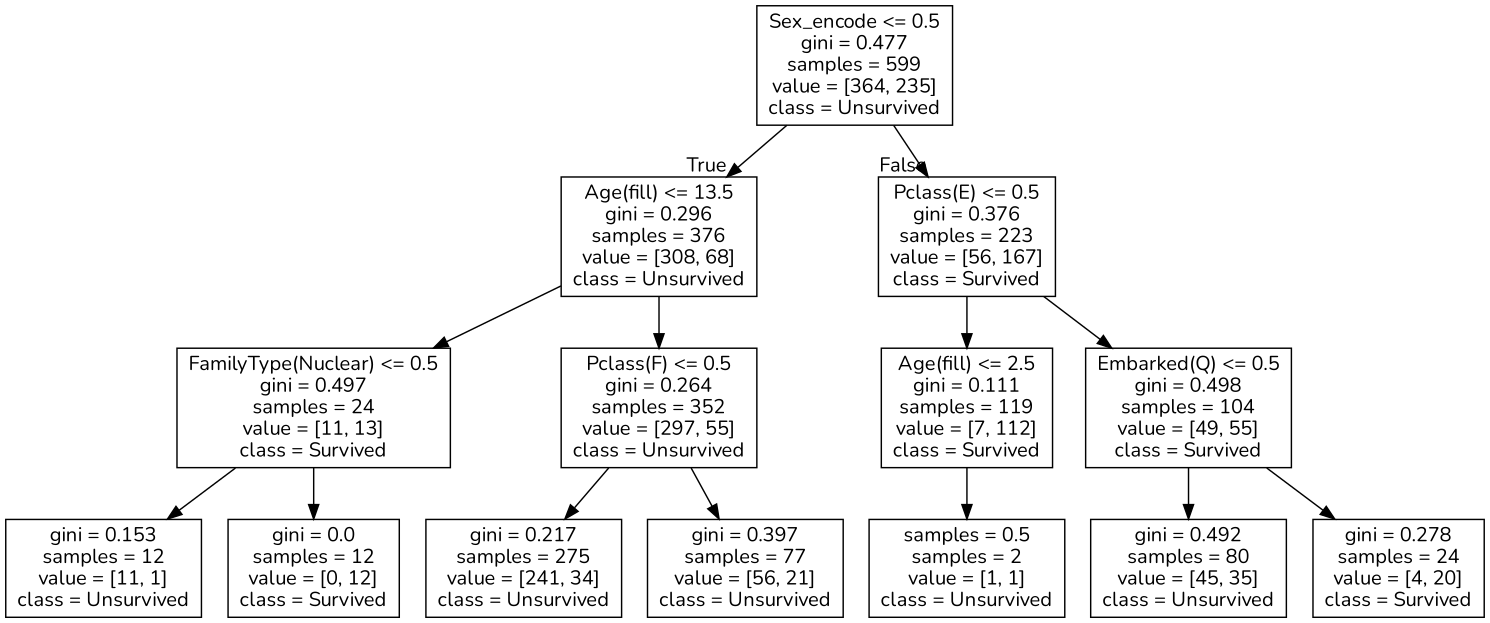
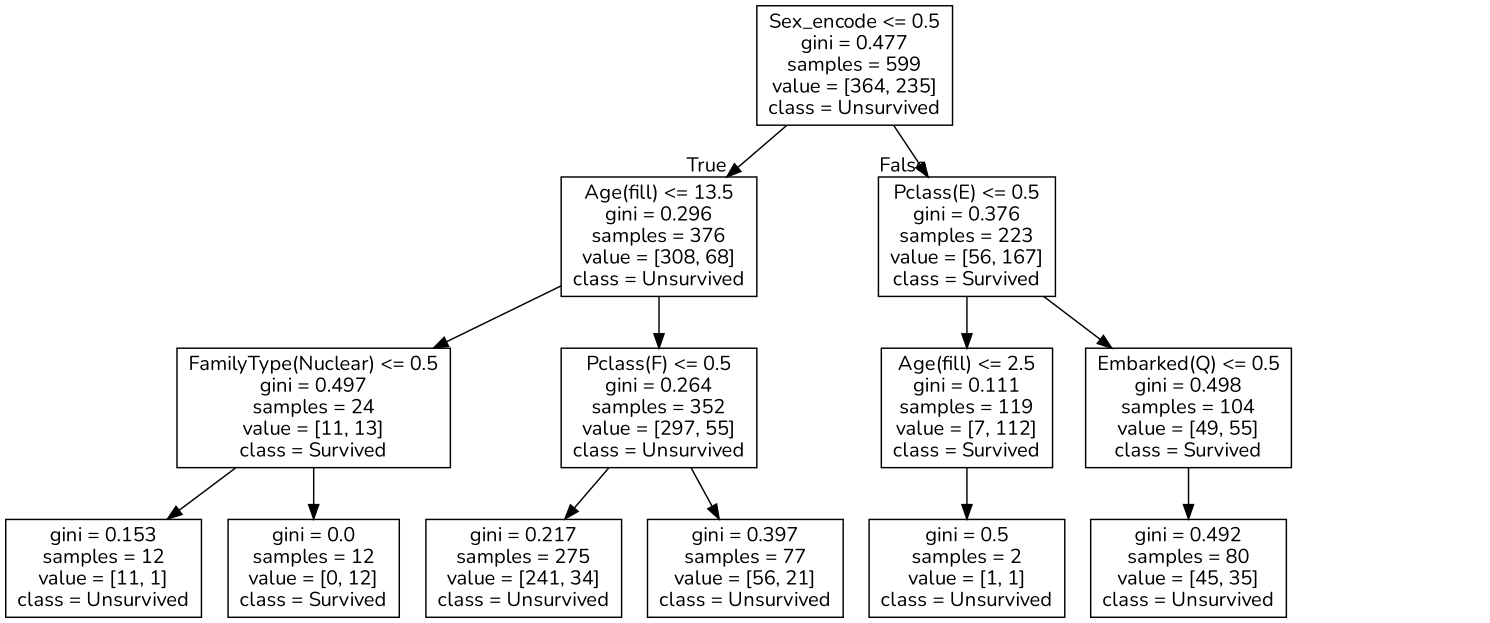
(967, 568) -> (967, 568)
(1399, 568) -> none
